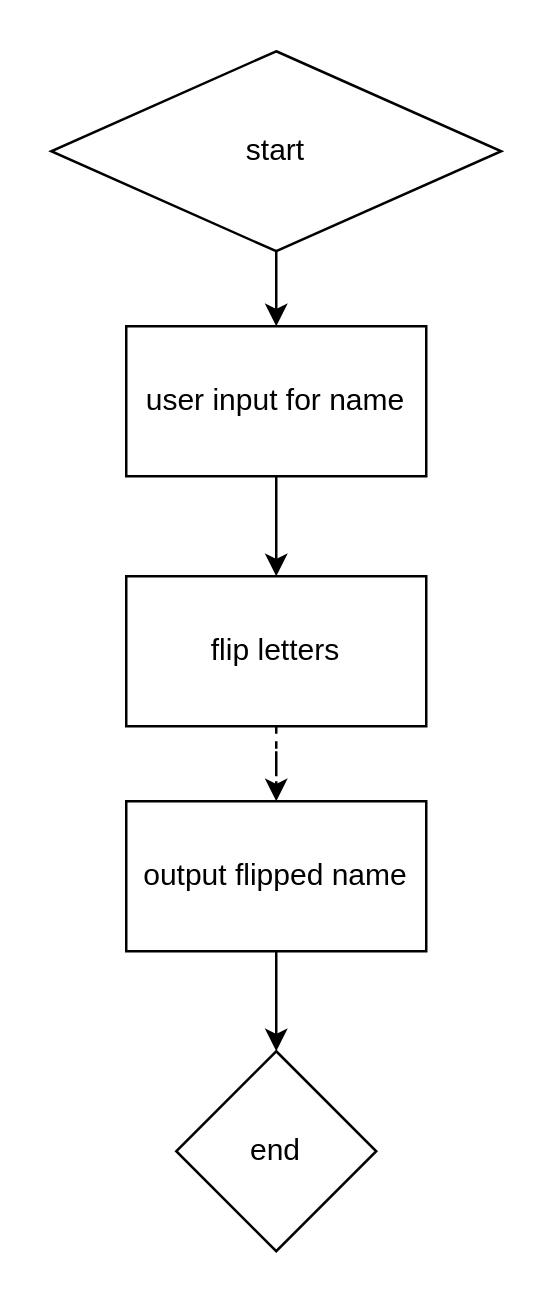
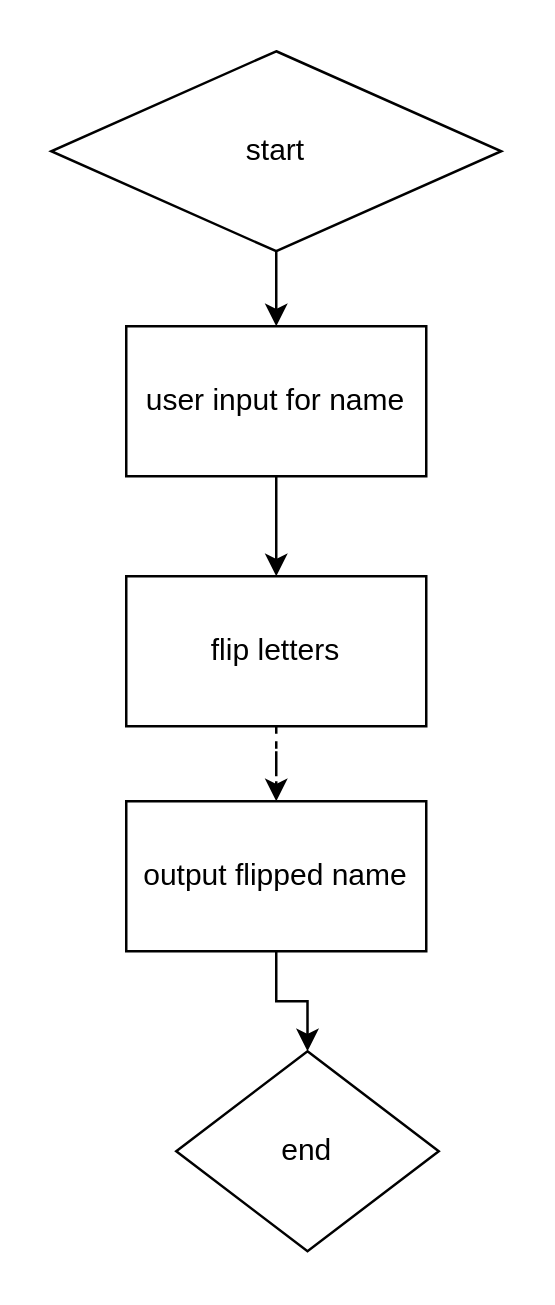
(276, 1151) -> (308, 1151)
